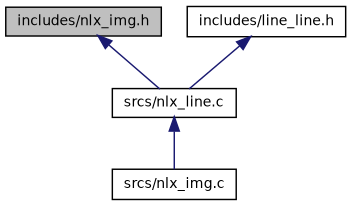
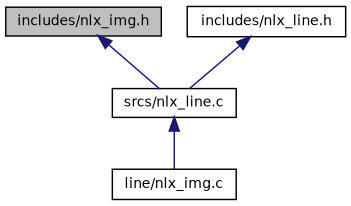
(266, 22) -> (266, 22)
(174, 184) -> (174, 184)
